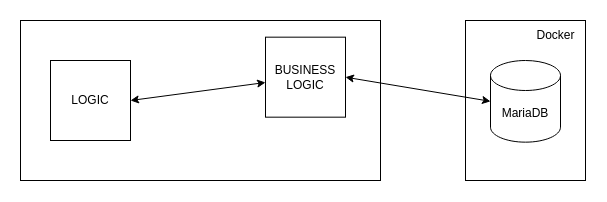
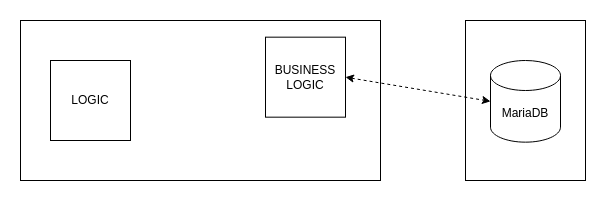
(556, 36) -> none
(418, 89) -> (418, 89)
(198, 92) -> none
